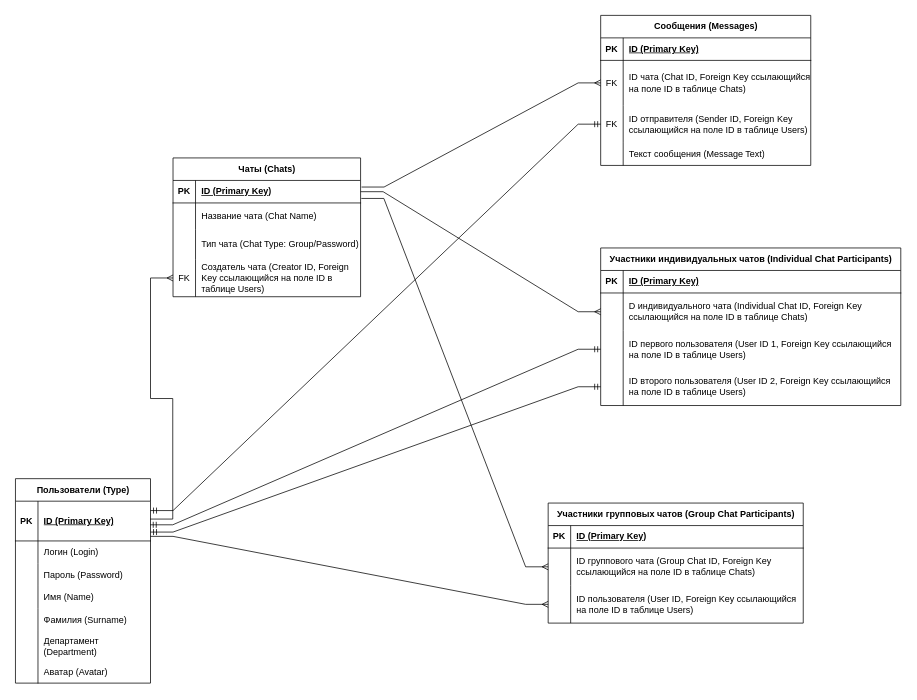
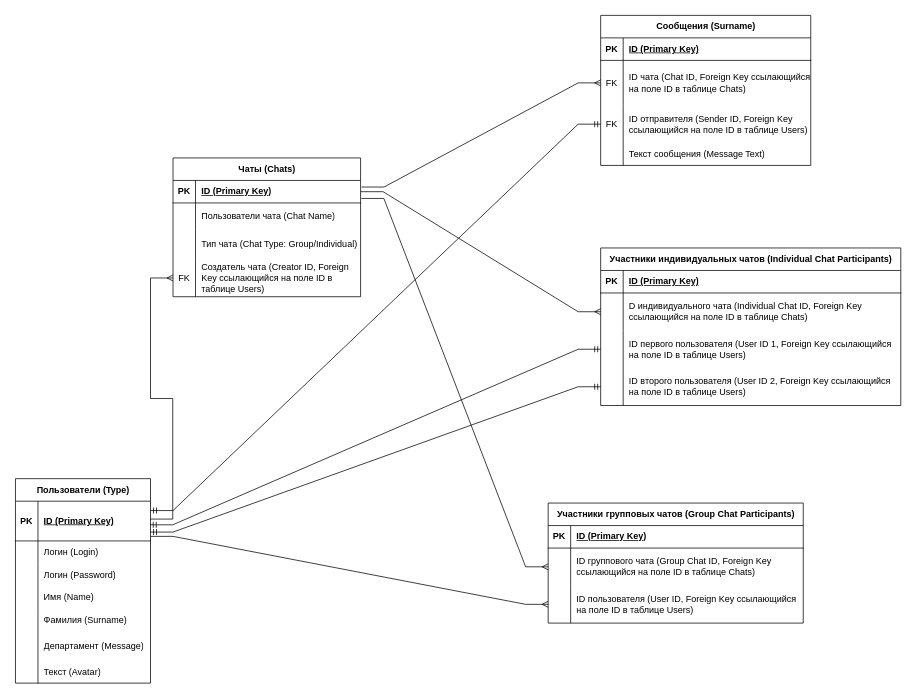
(706, 27) -> (706, 27)
(261, 216) -> (271, 216)
(281, 244) -> (281, 244)
(86, 575) -> (83, 575)
(97, 646) -> (96, 646)
(81, 672) -> (78, 672)
